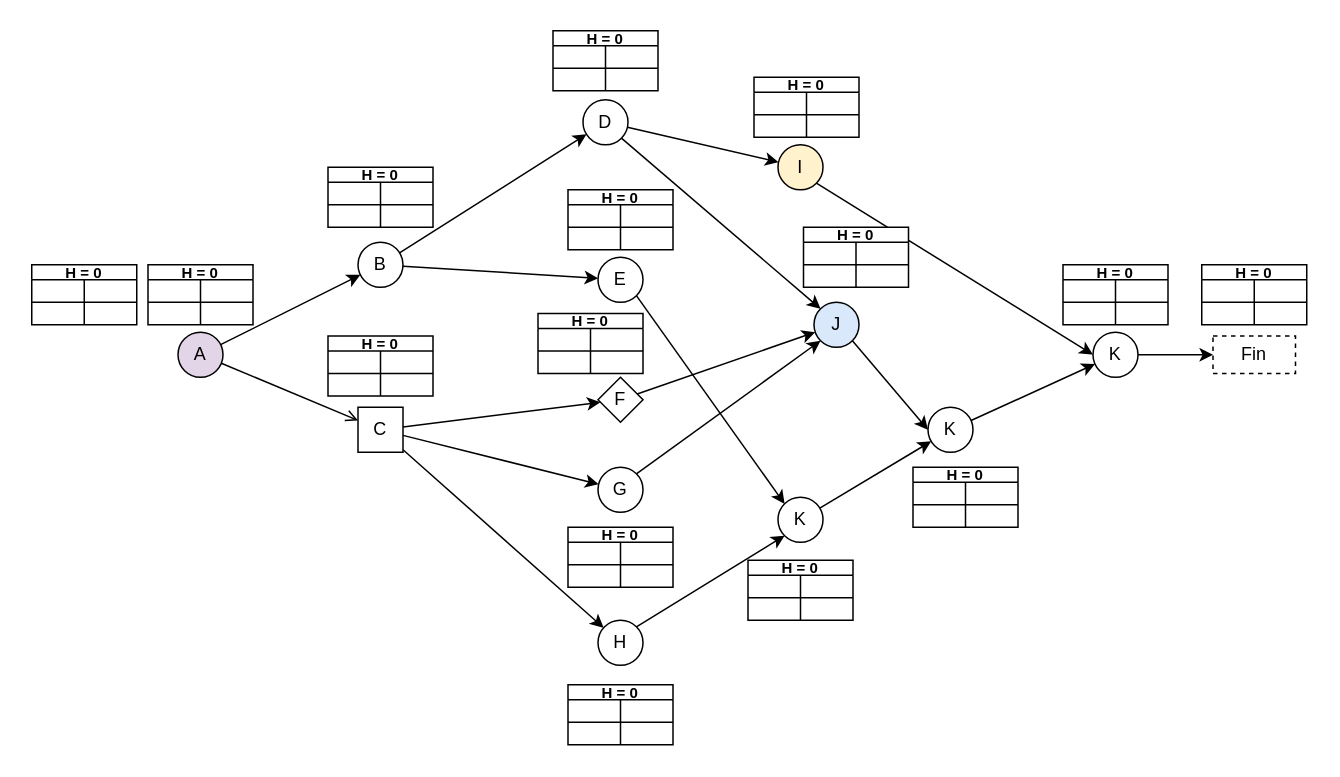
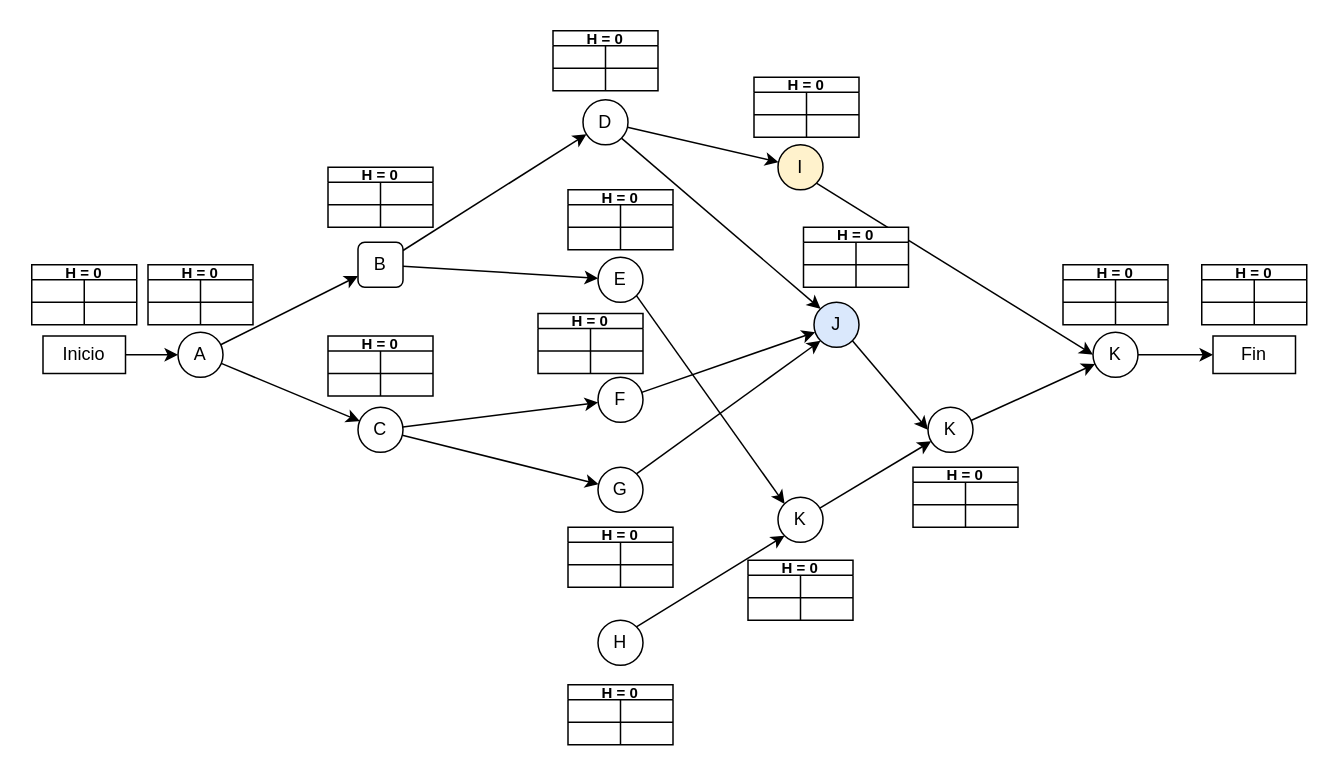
(380, 265) -> (380, 265)
none -> (84, 355)
none -> (147, 355)
(200, 355) -> (200, 355)
(1254, 355) -> (1254, 355)
(620, 400) -> (620, 400)
(350, 417) -> (349, 417)
(380, 430) -> (380, 430)
(500, 536) -> none
